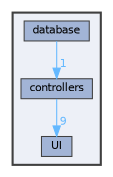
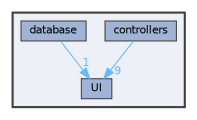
(57, 55) -> (72, 56)
